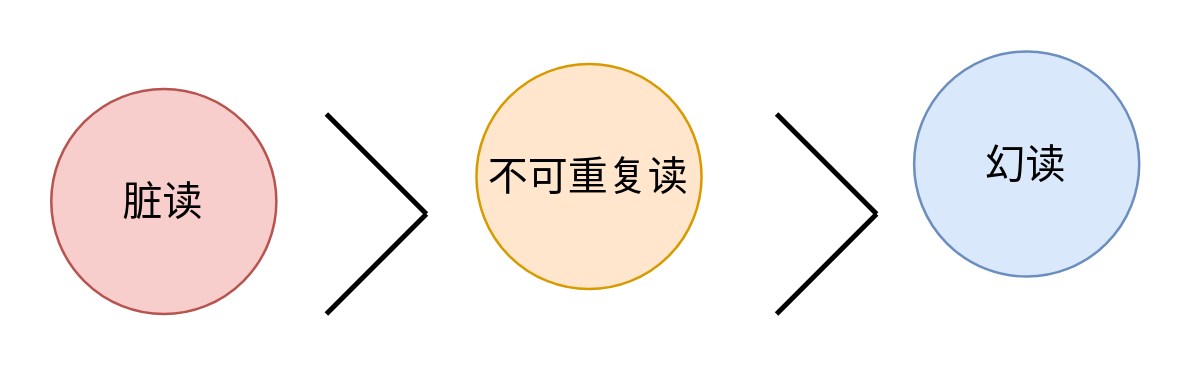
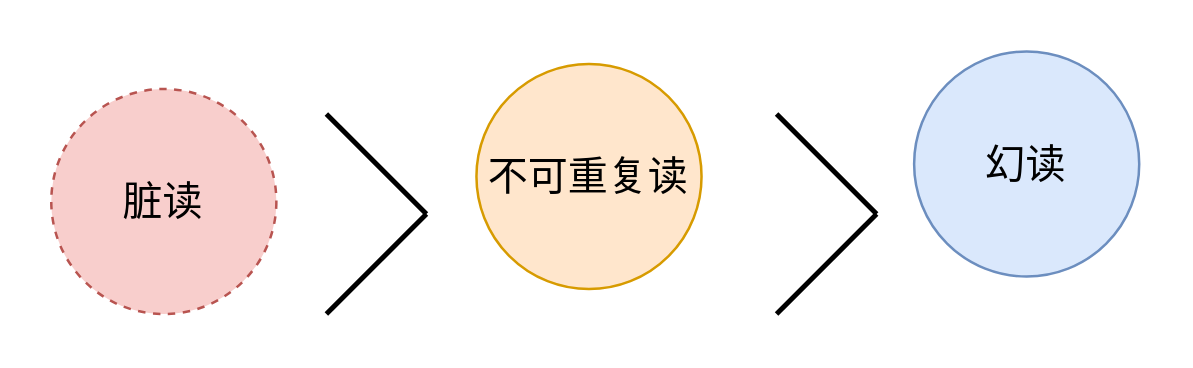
(164, 201) -> (164, 201)
